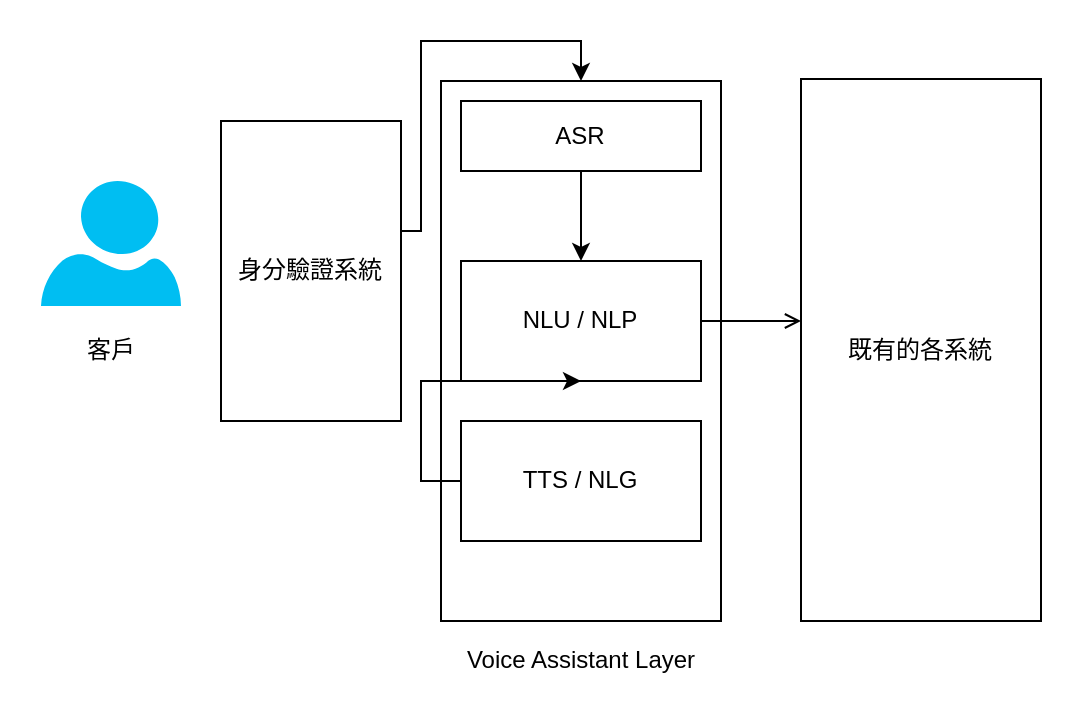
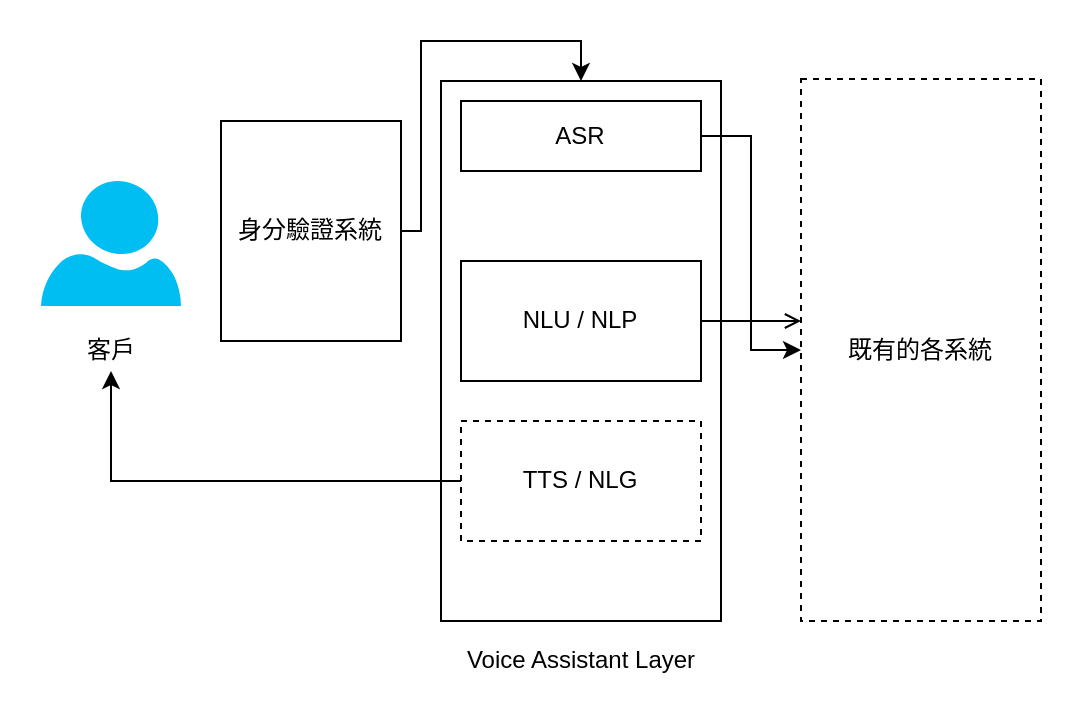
(581, 209) -> (751, 236)
(311, 271) -> (311, 231)
(921, 350) -> (921, 350)
(421, 412) -> (219, 481)
(581, 481) -> (581, 481)
